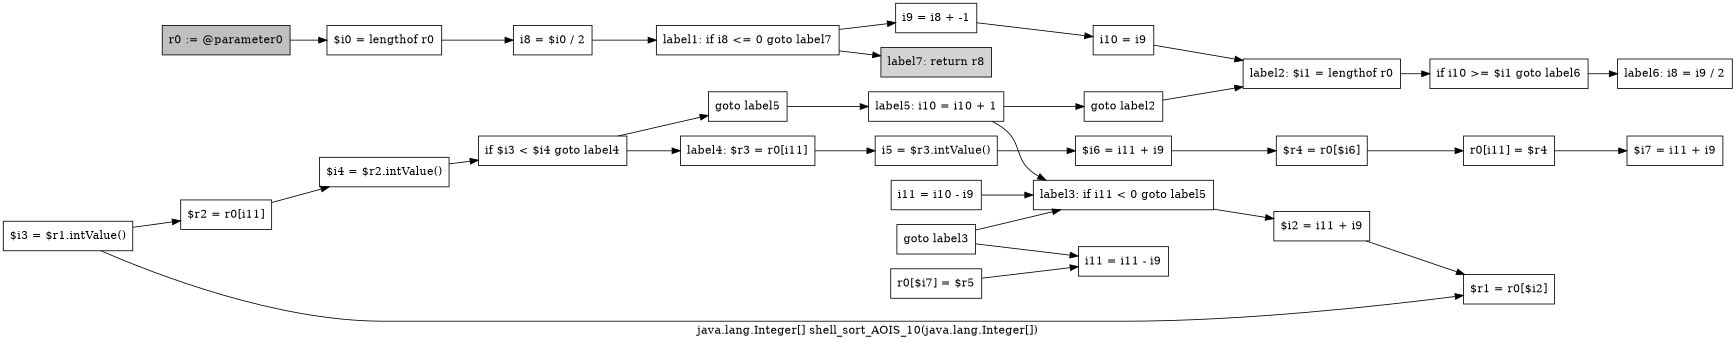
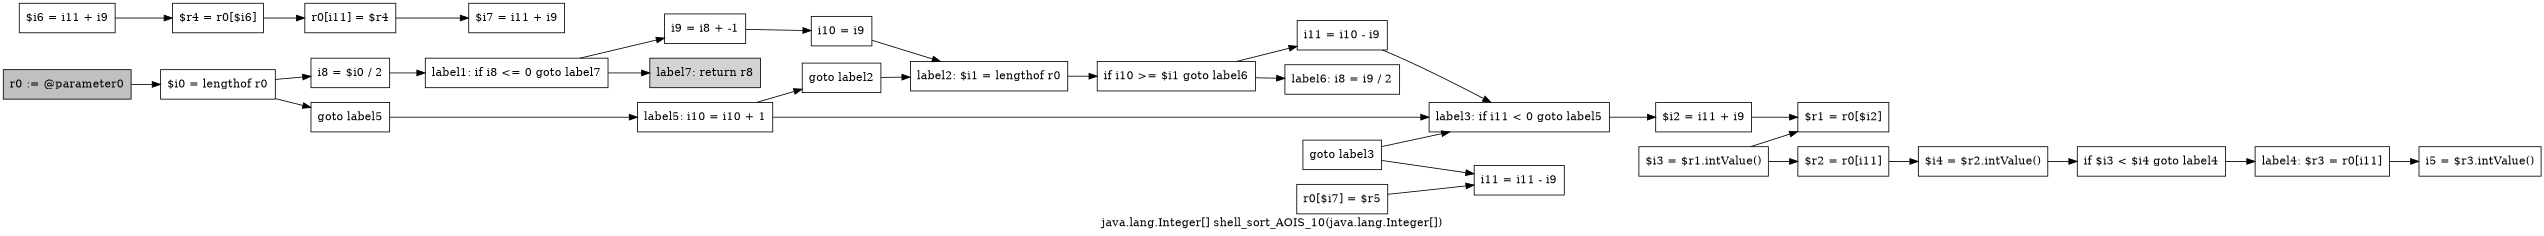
none -> (1263, 55)
(659, 127) -> (289, 102)
(1032, 151) -> none
